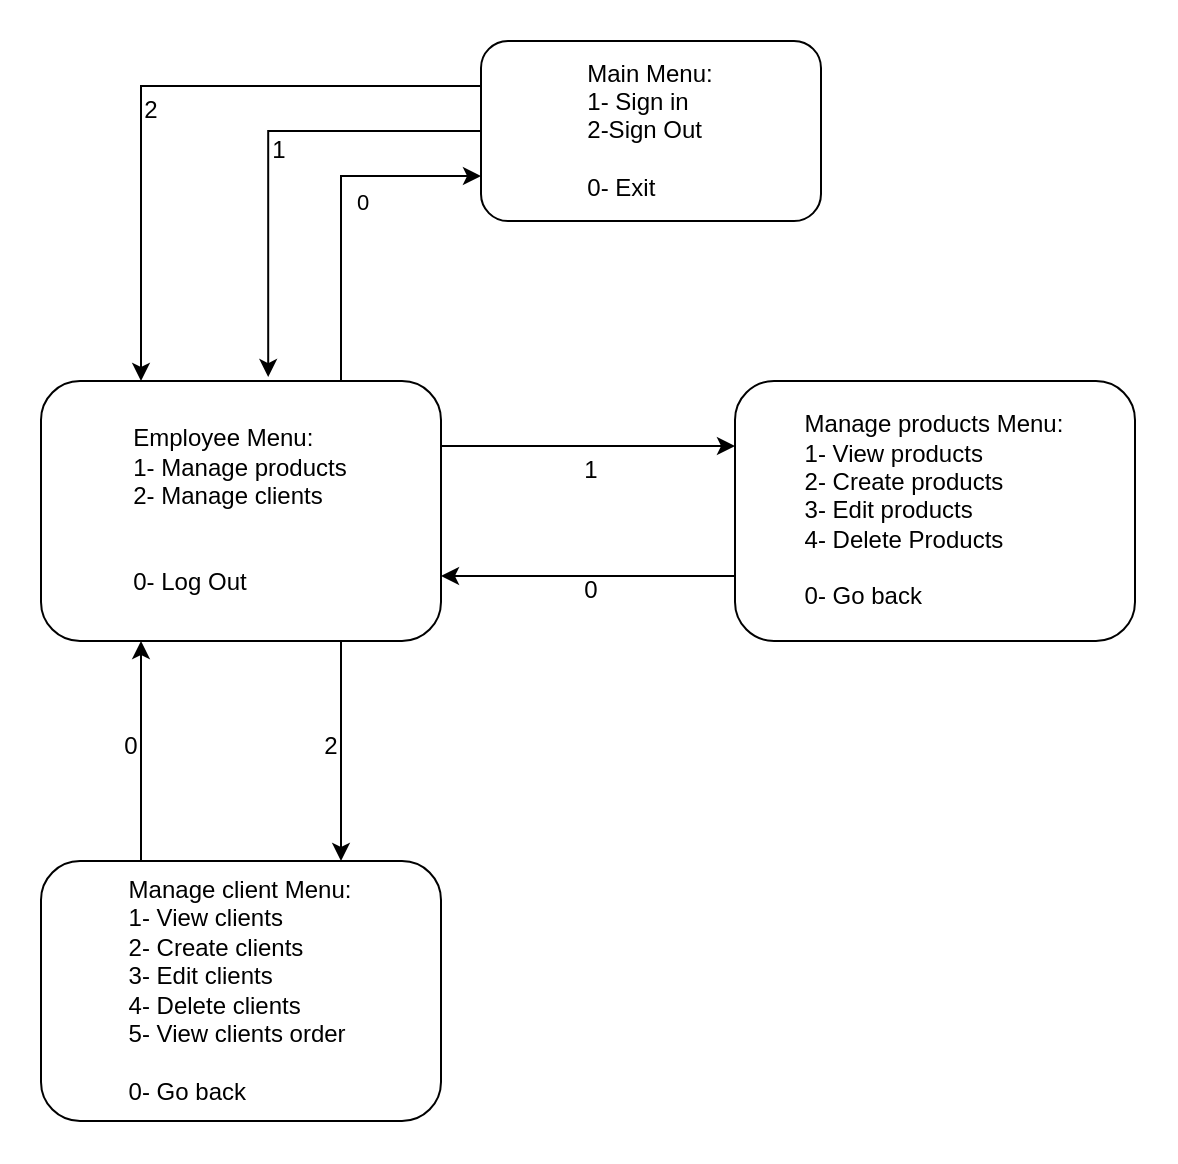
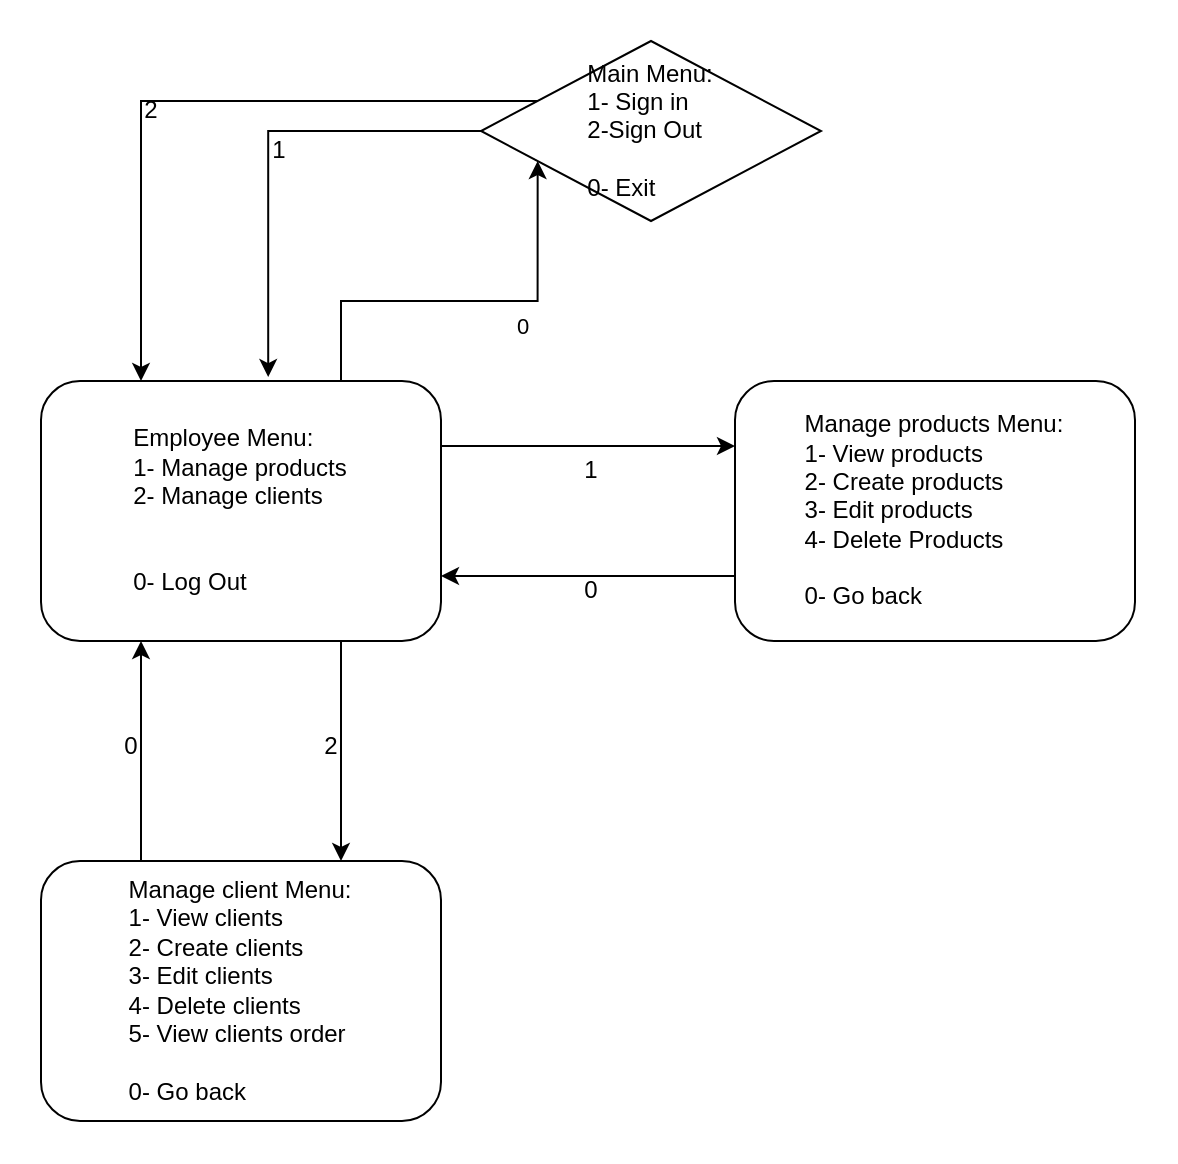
(651, 131) -> (651, 131)
